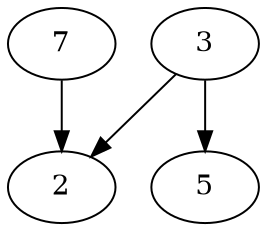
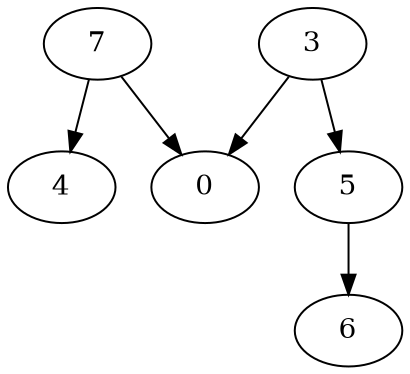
(62, 187) -> (205, 187)
none -> (62, 187)
none -> (349, 331)
